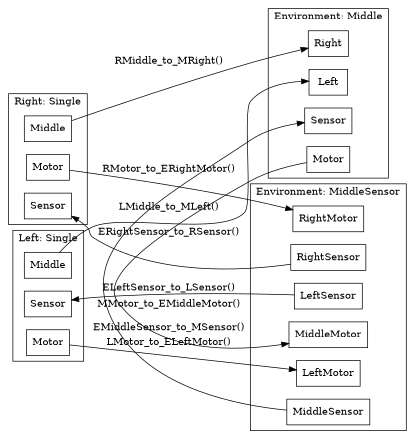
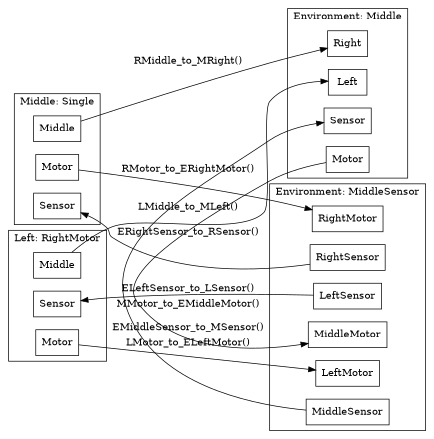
(48, 102) -> (57, 102)
(48, 239) -> (58, 239)
